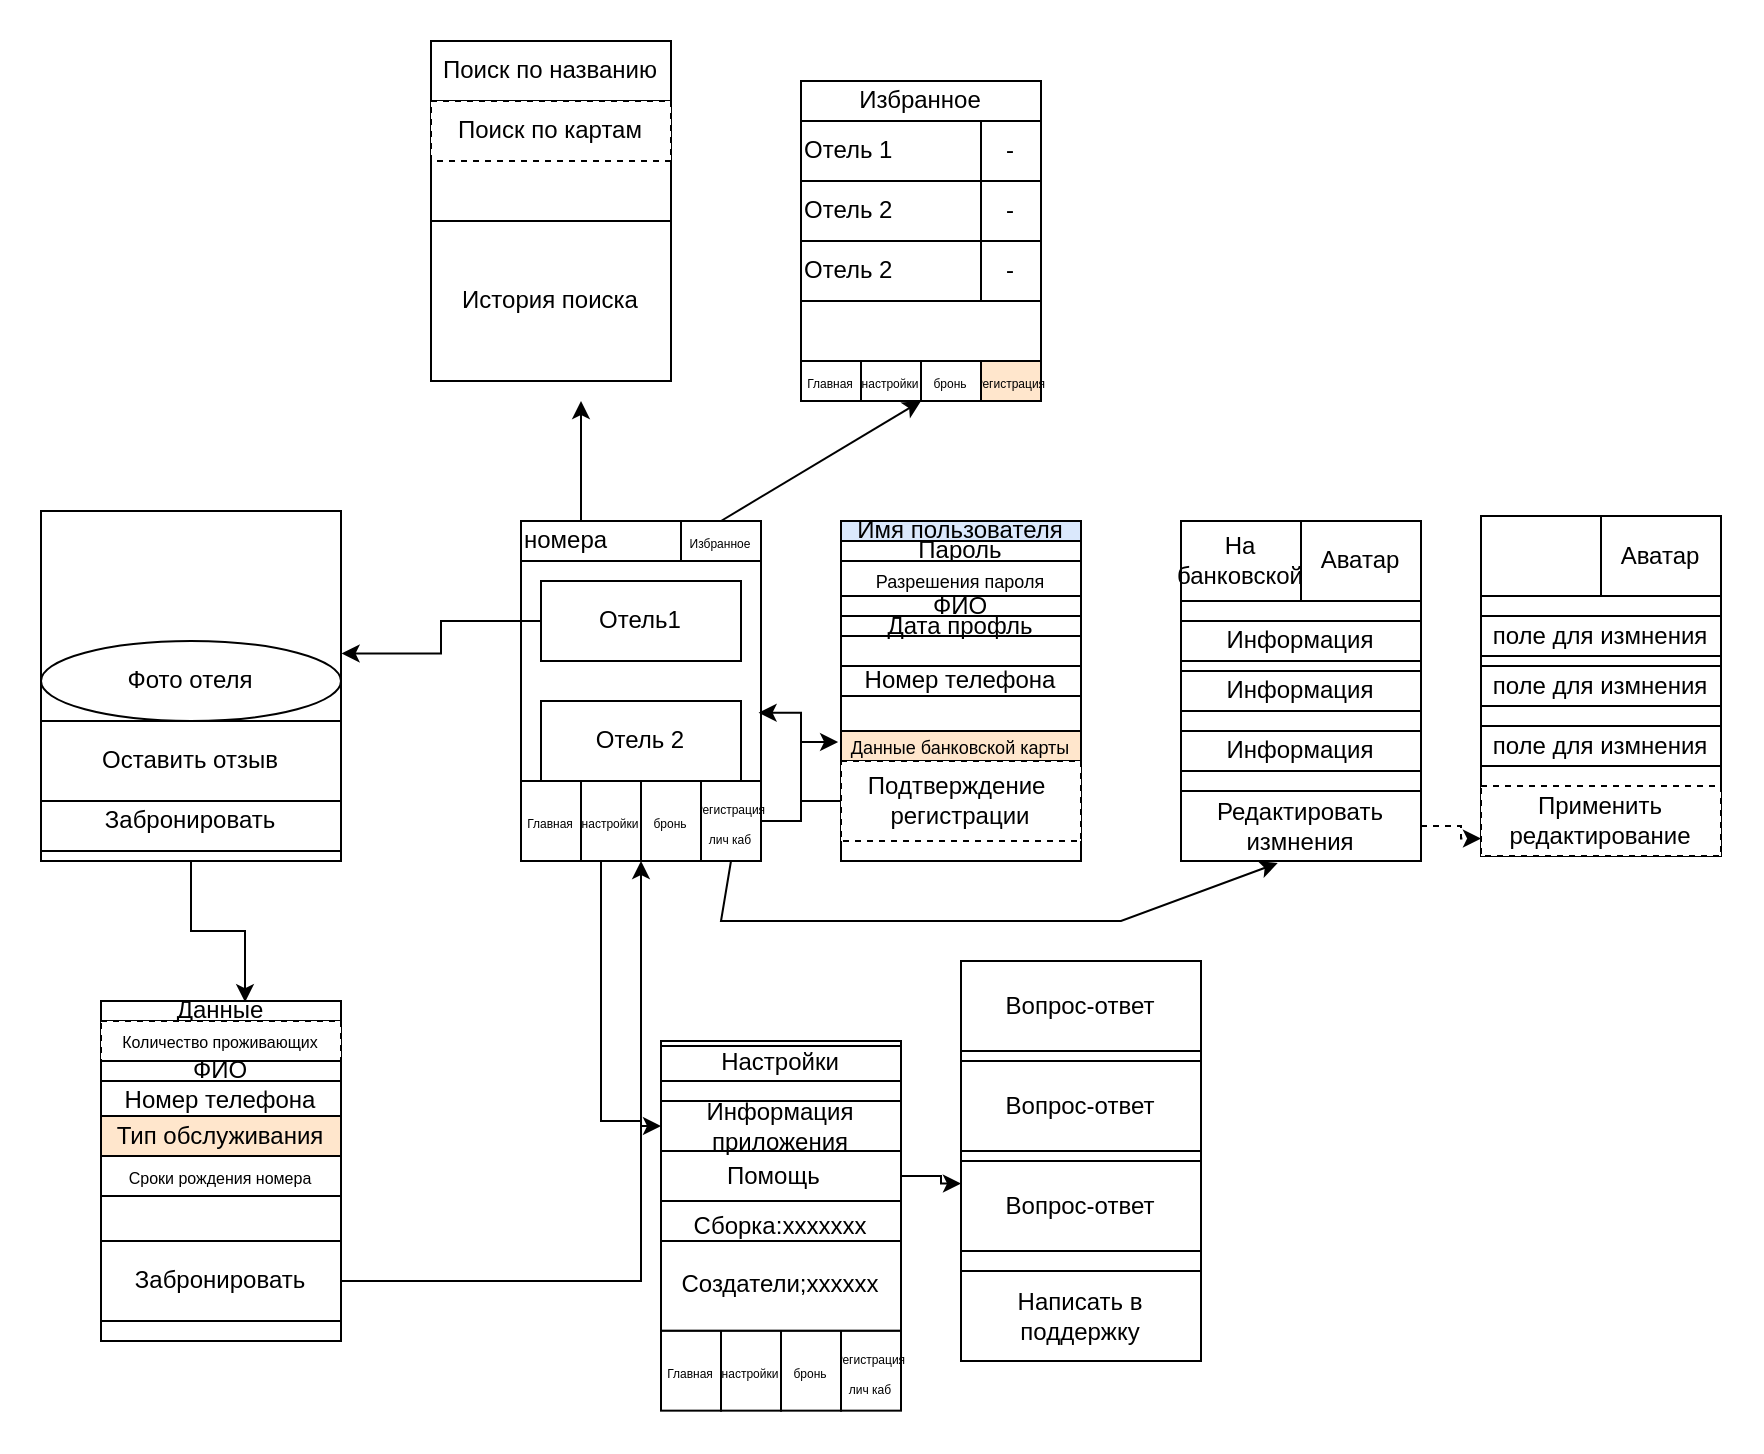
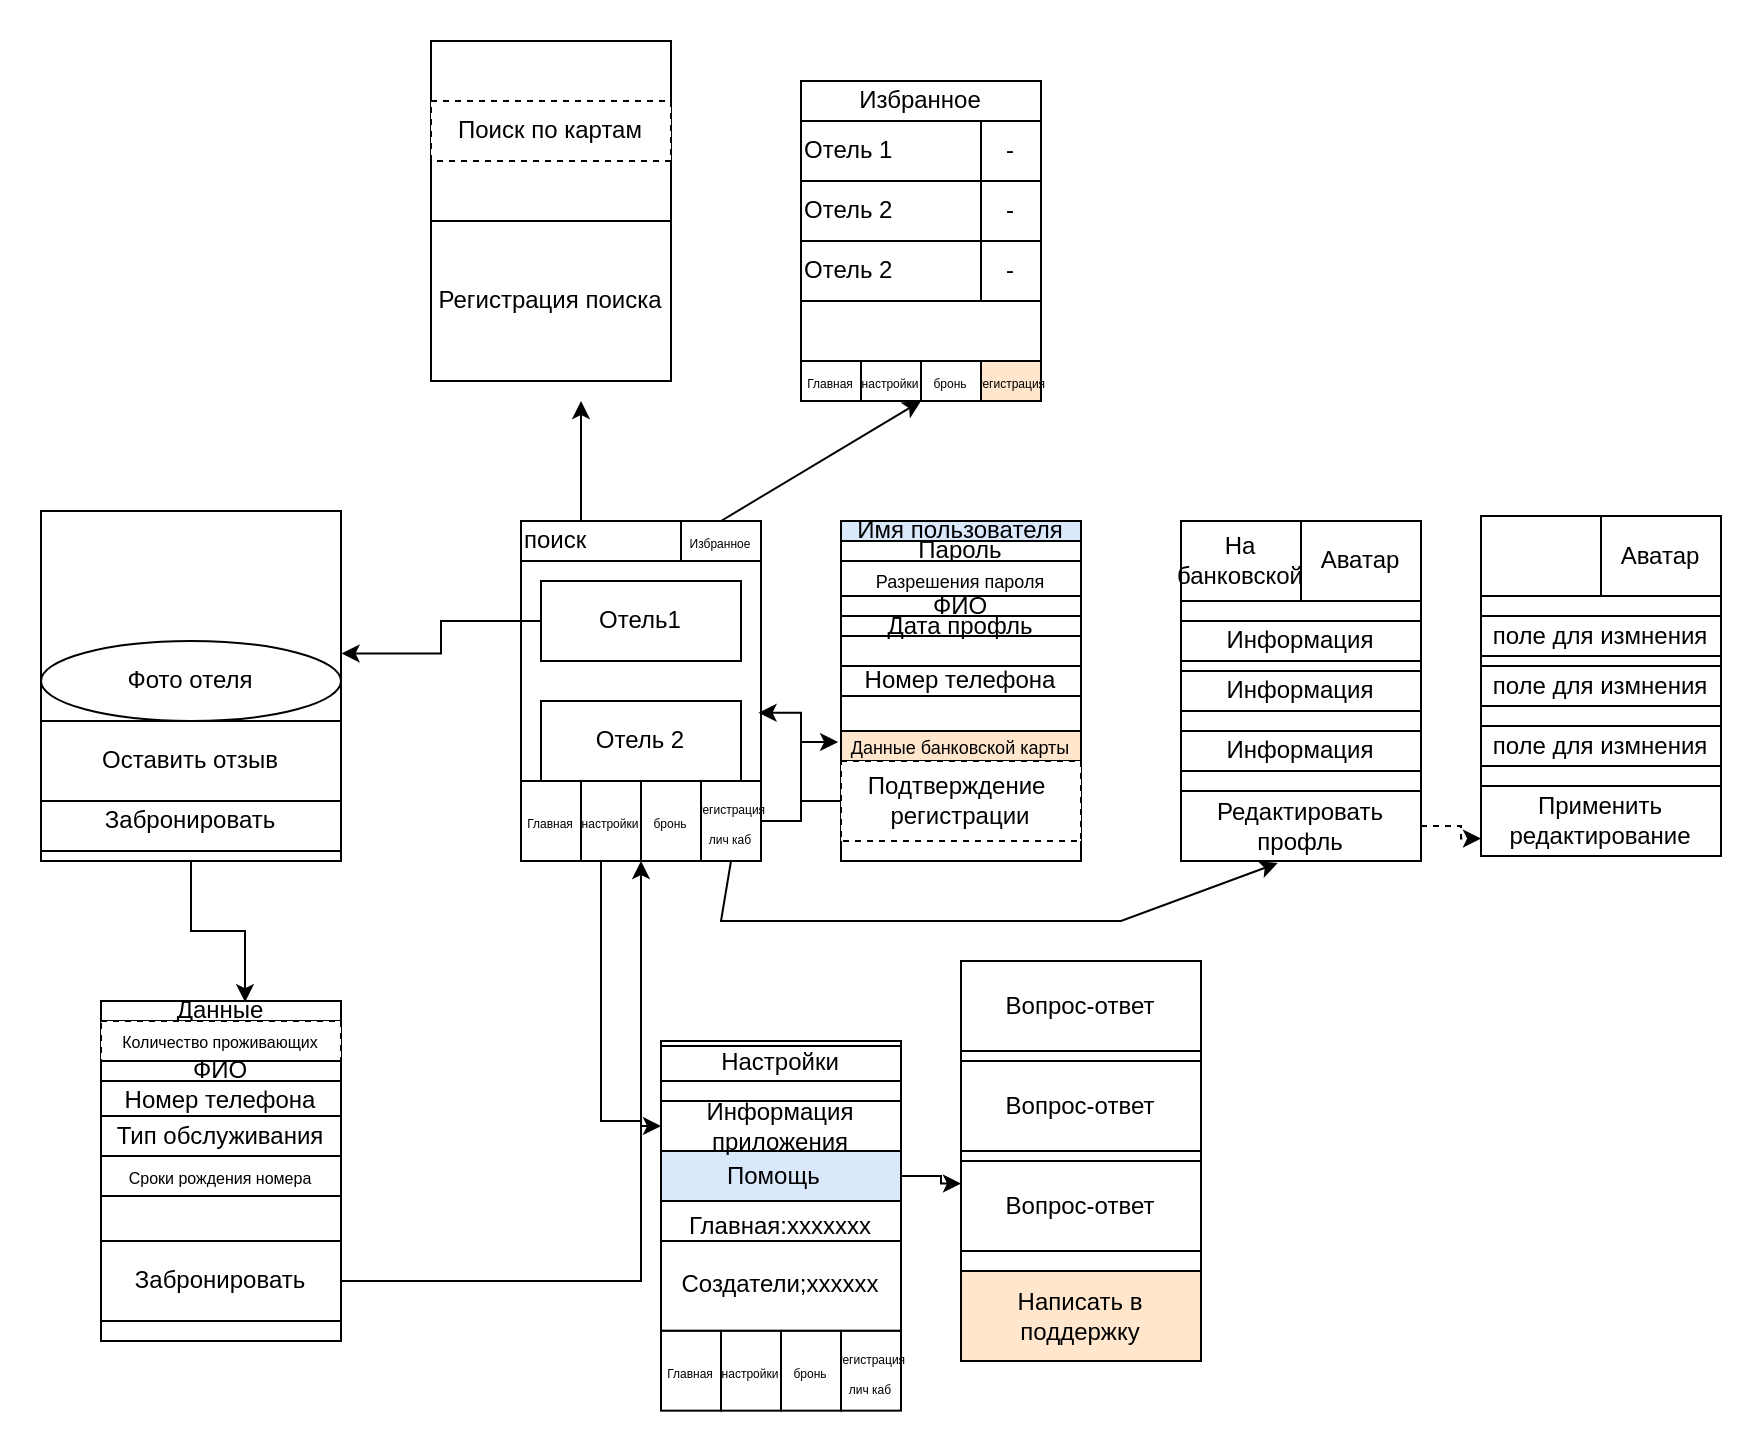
(551, 71) -> none
(551, 301) -> (551, 301)
(565, 541) -> (559, 541)
(1601, 821) -> (1601, 821)
(1301, 827) -> (1301, 827)
(221, 1136) -> (221, 1136)
(781, 1176) -> (781, 1176)
(781, 1227) -> (781, 1227)
(1081, 1316) -> (1081, 1316)
